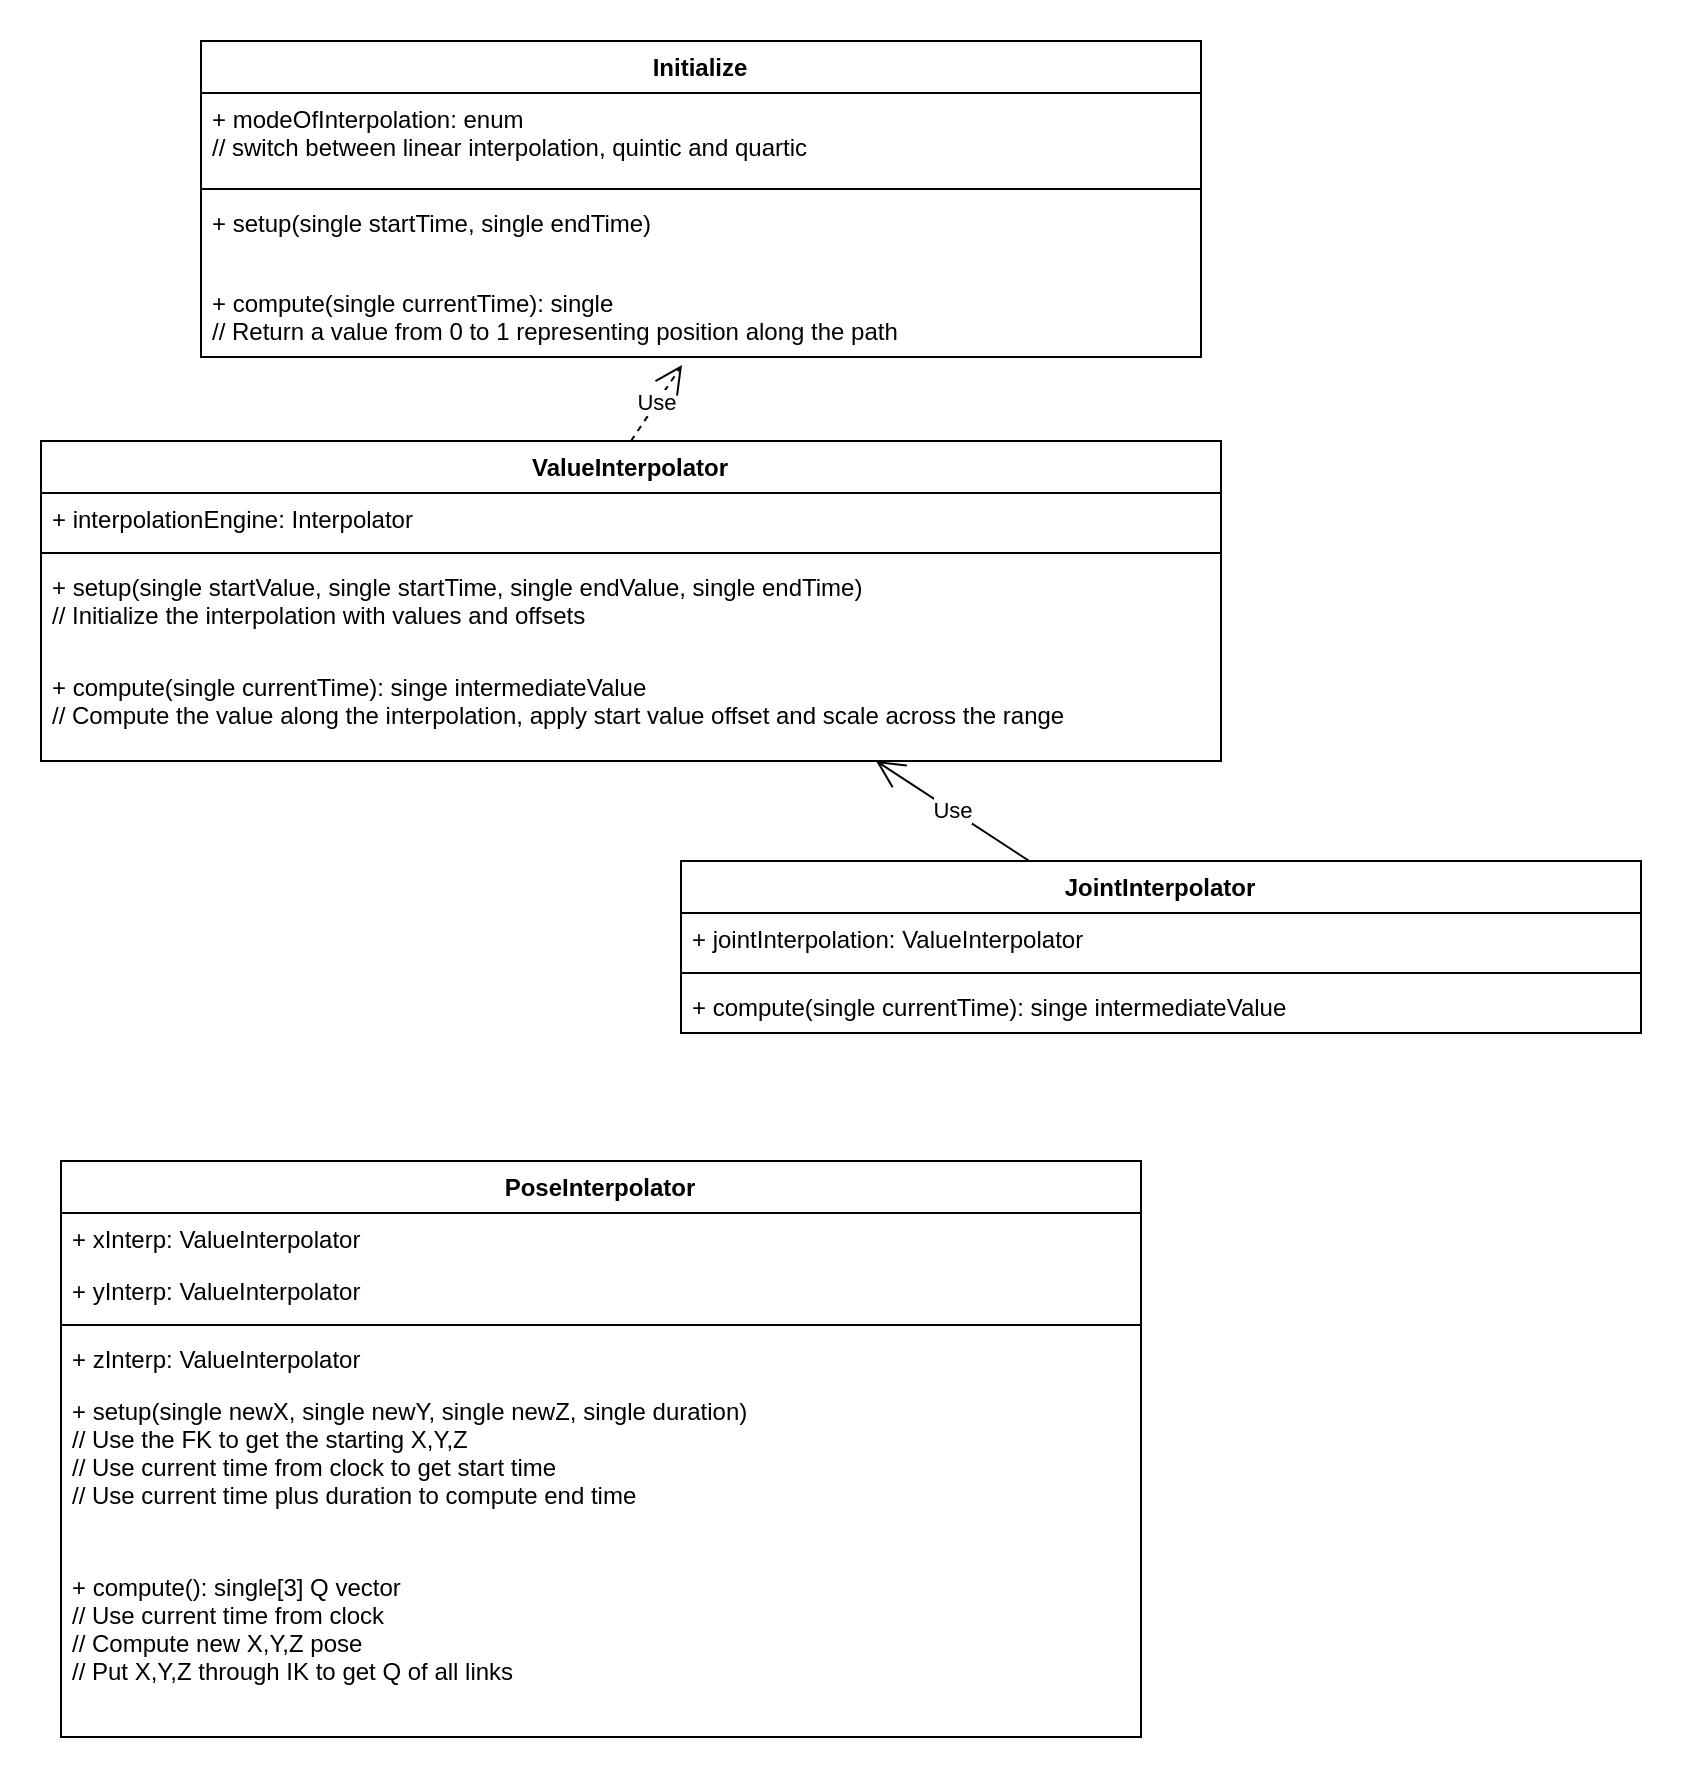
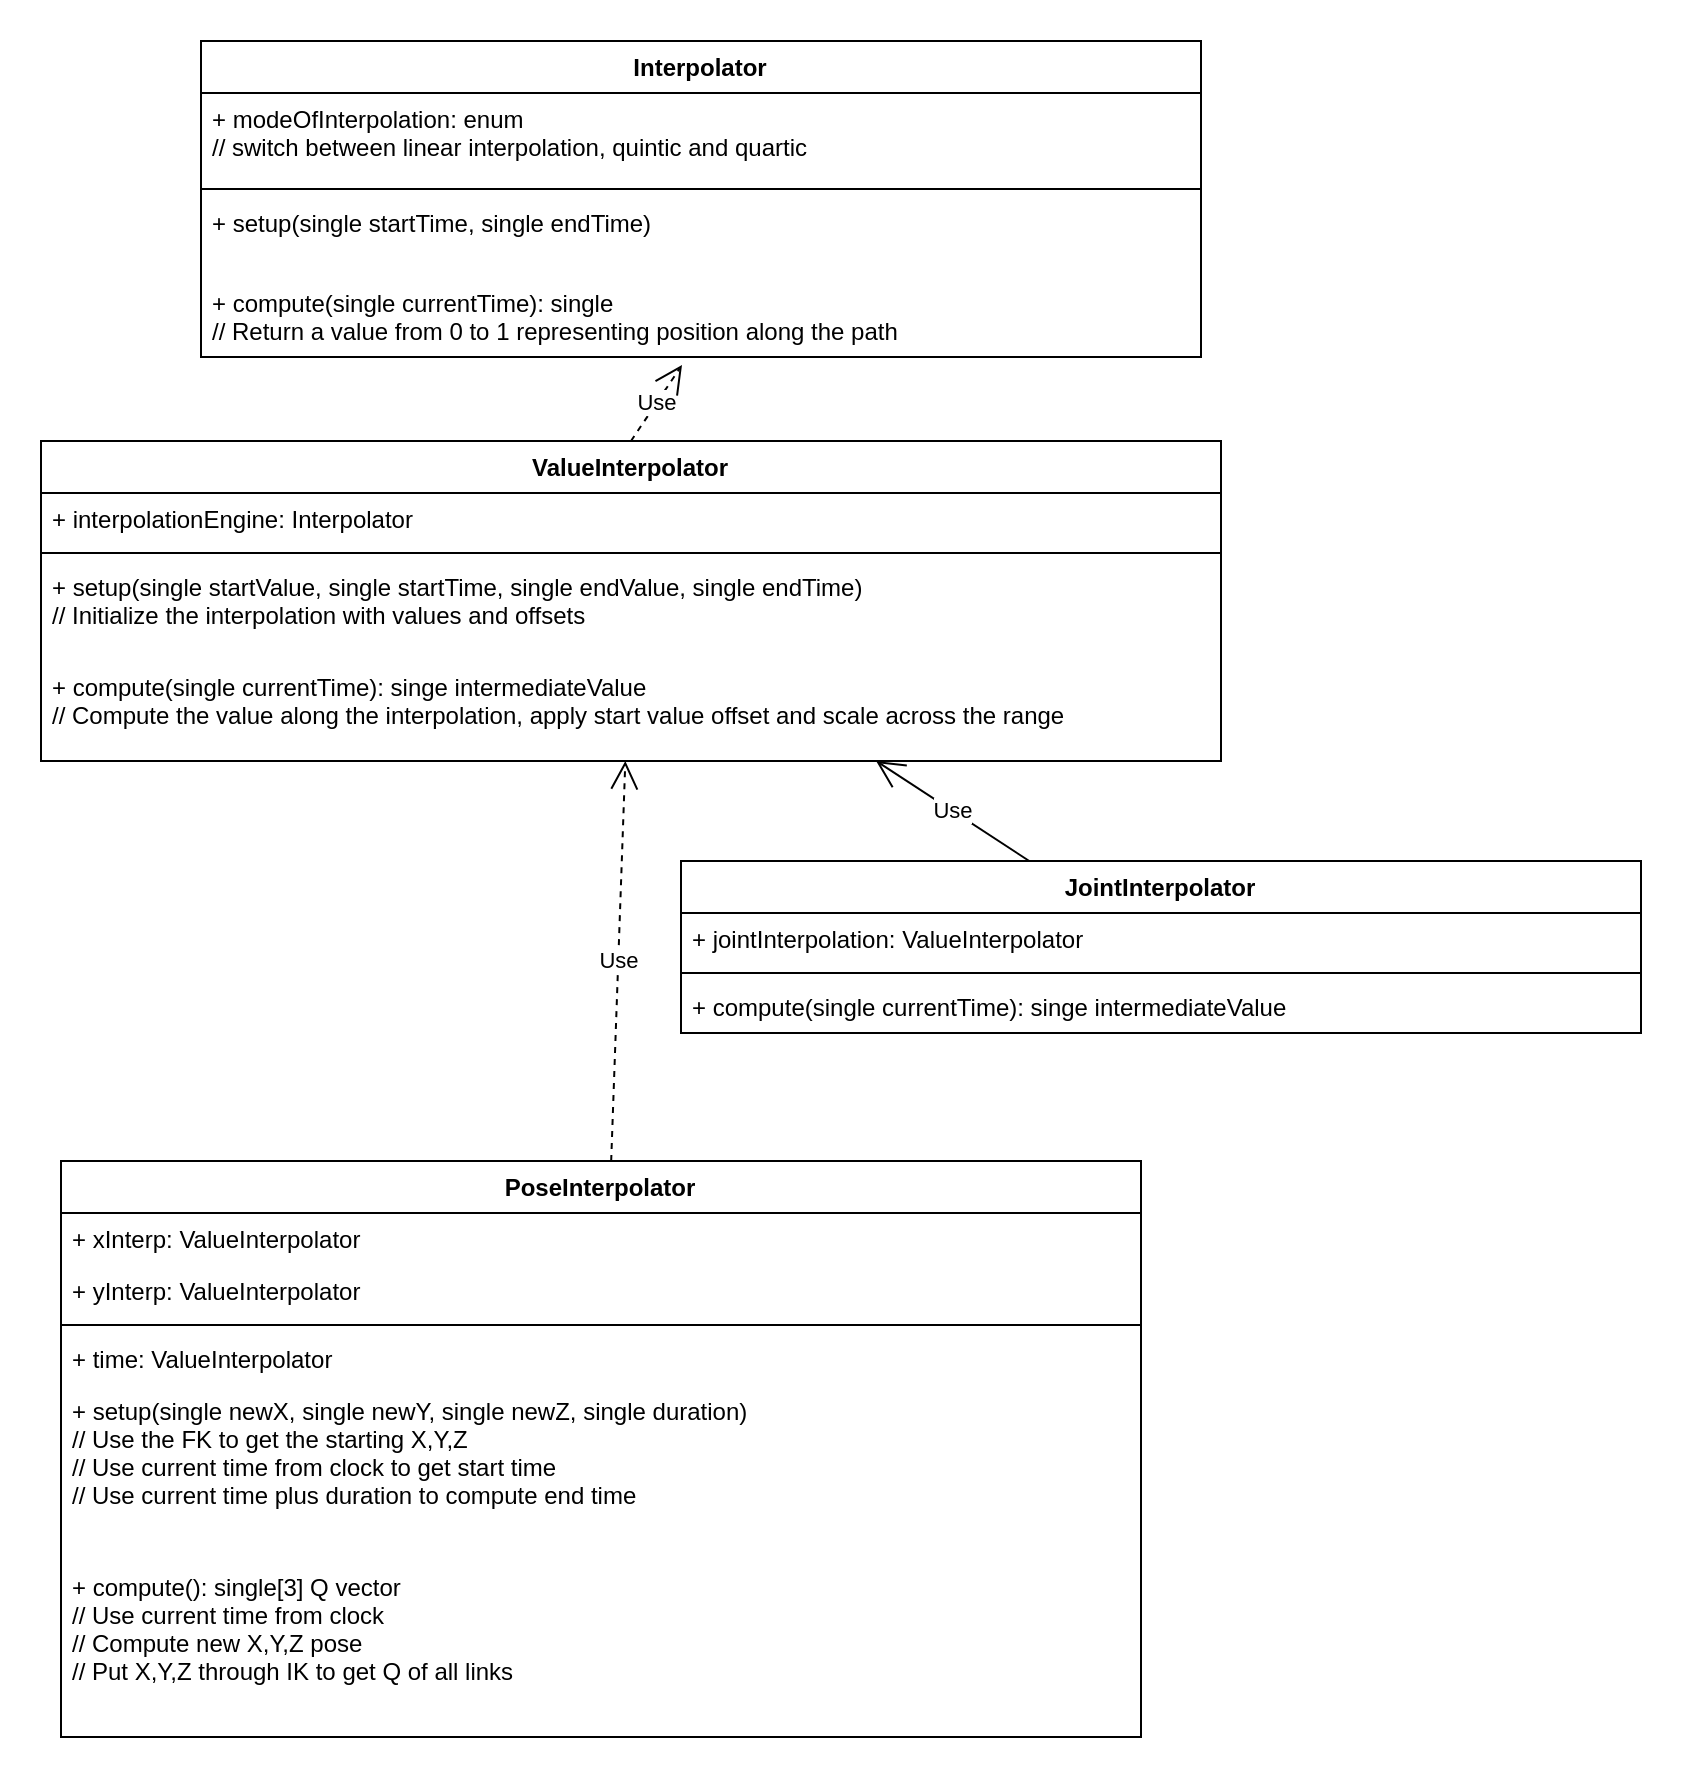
(700, 68) -> (700, 68)
none -> (615, 1058)
(248, 1360) -> (224, 1360)
